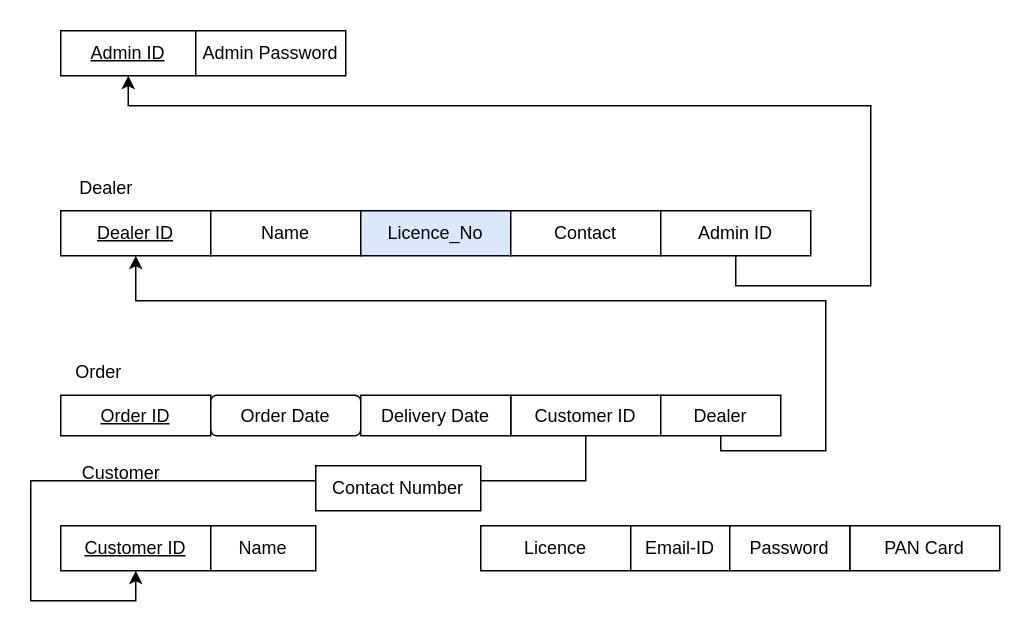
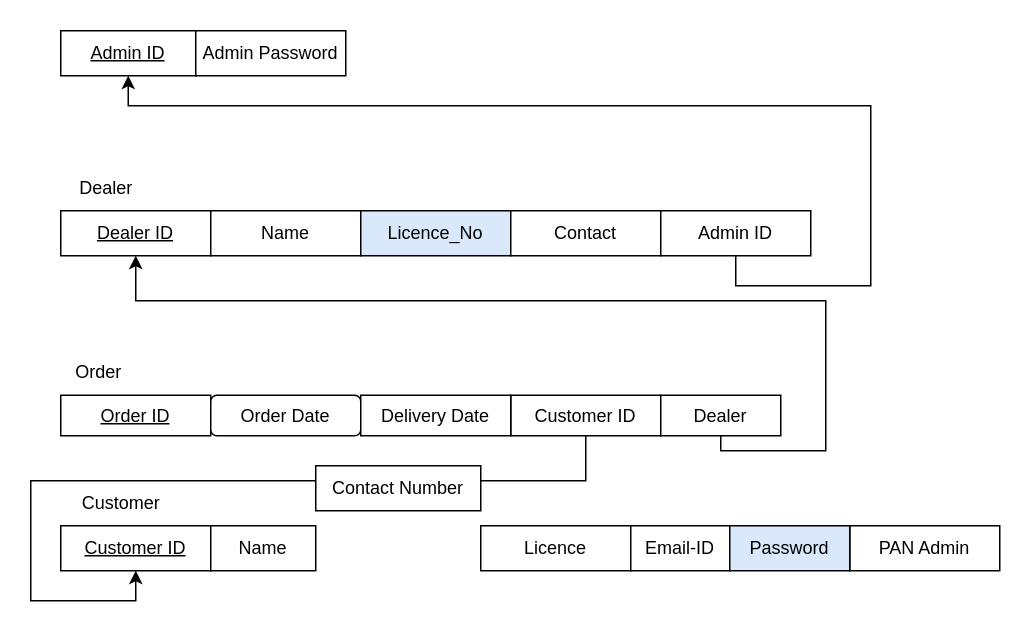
(121, 473) -> (121, 503)
(790, 548) -> (790, 548)
(925, 548) -> (925, 548)
